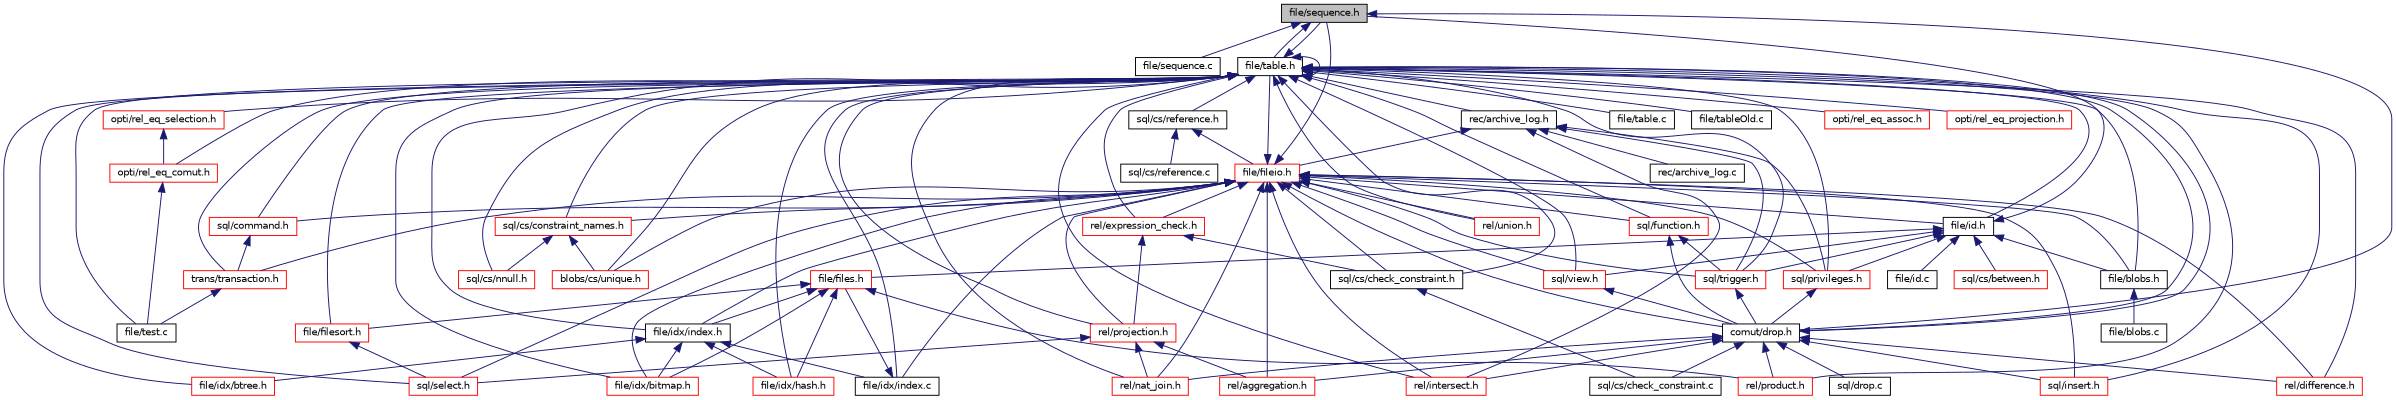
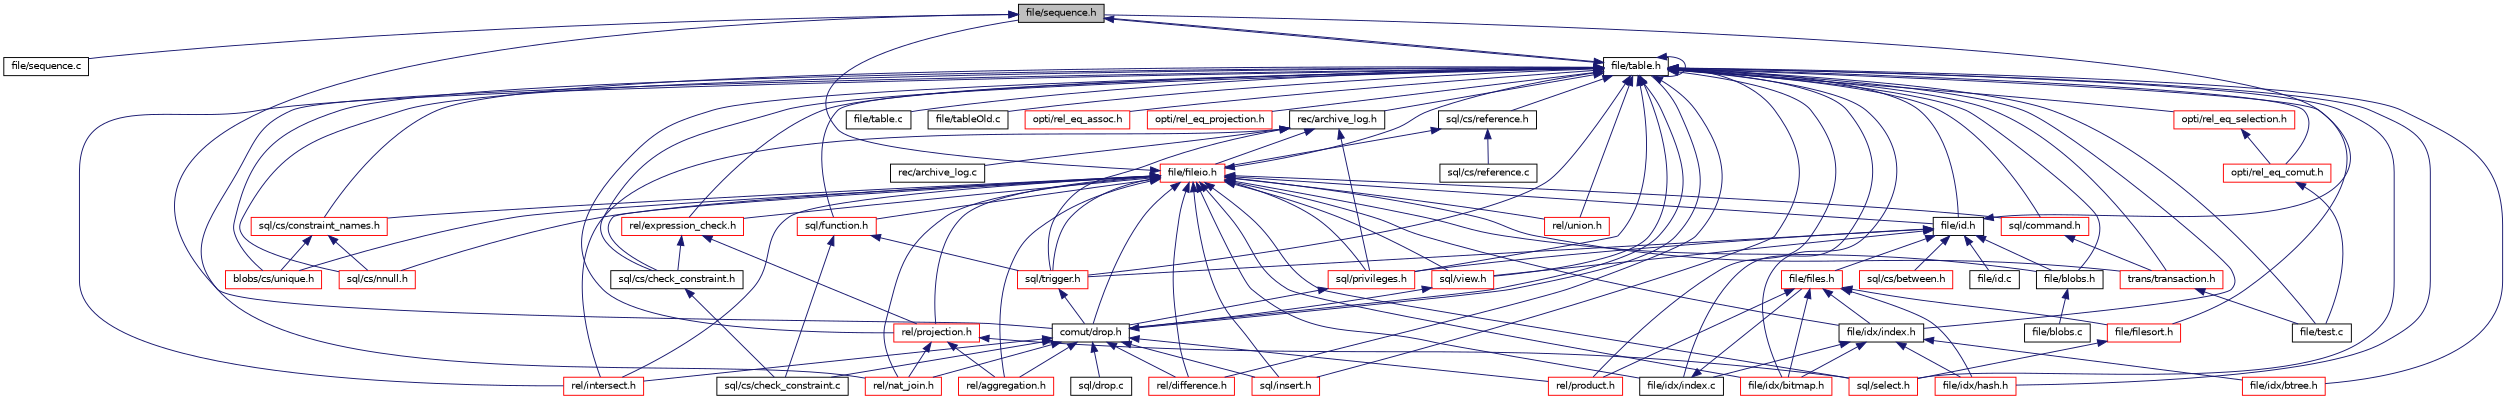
none -> (772, 199)
(1692, 295) -> (808, 311)
